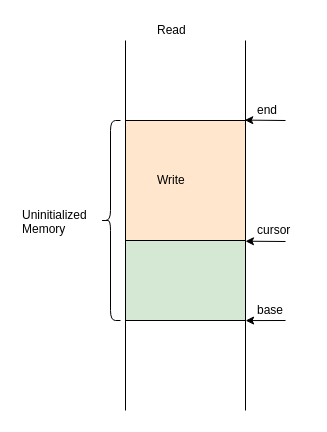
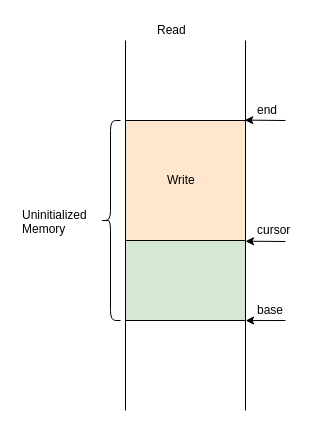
(176, 181) -> (186, 181)
